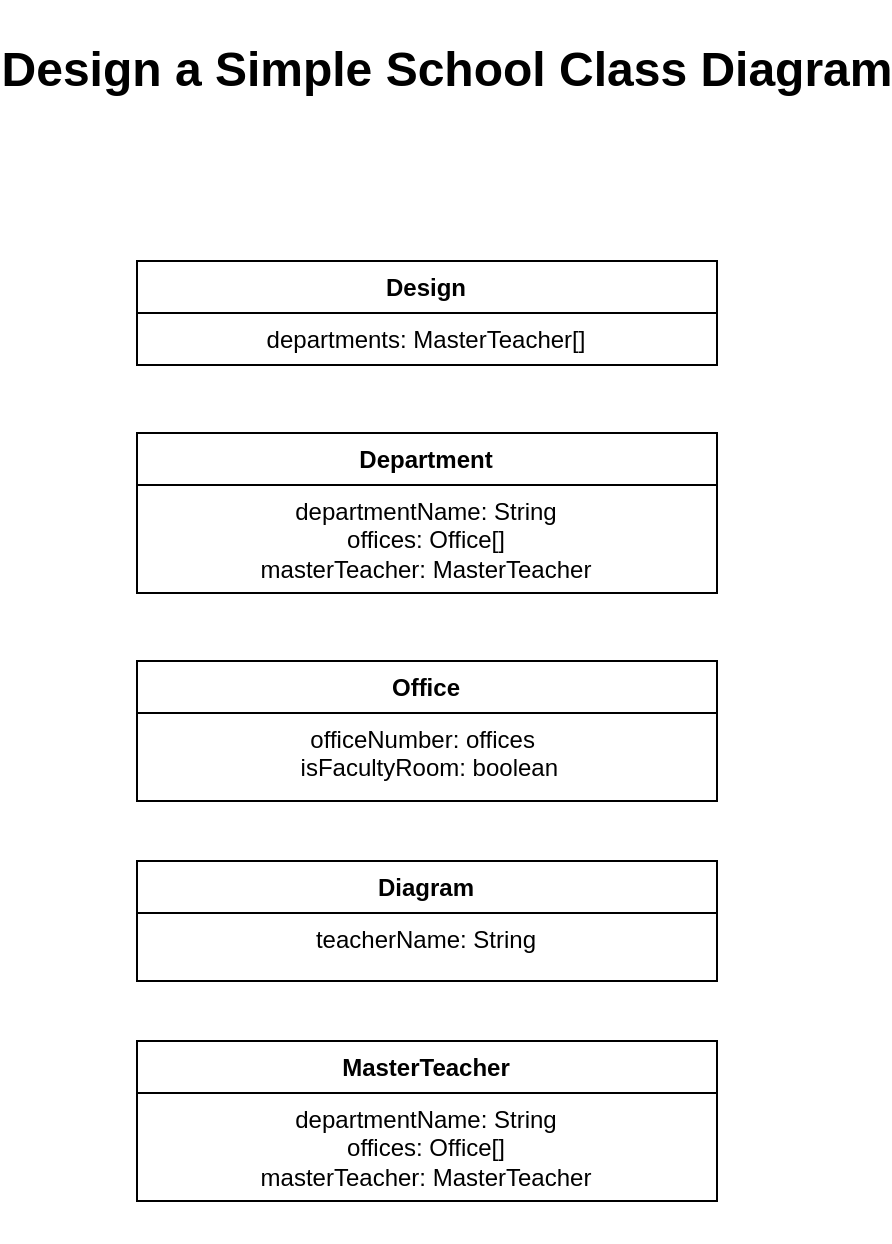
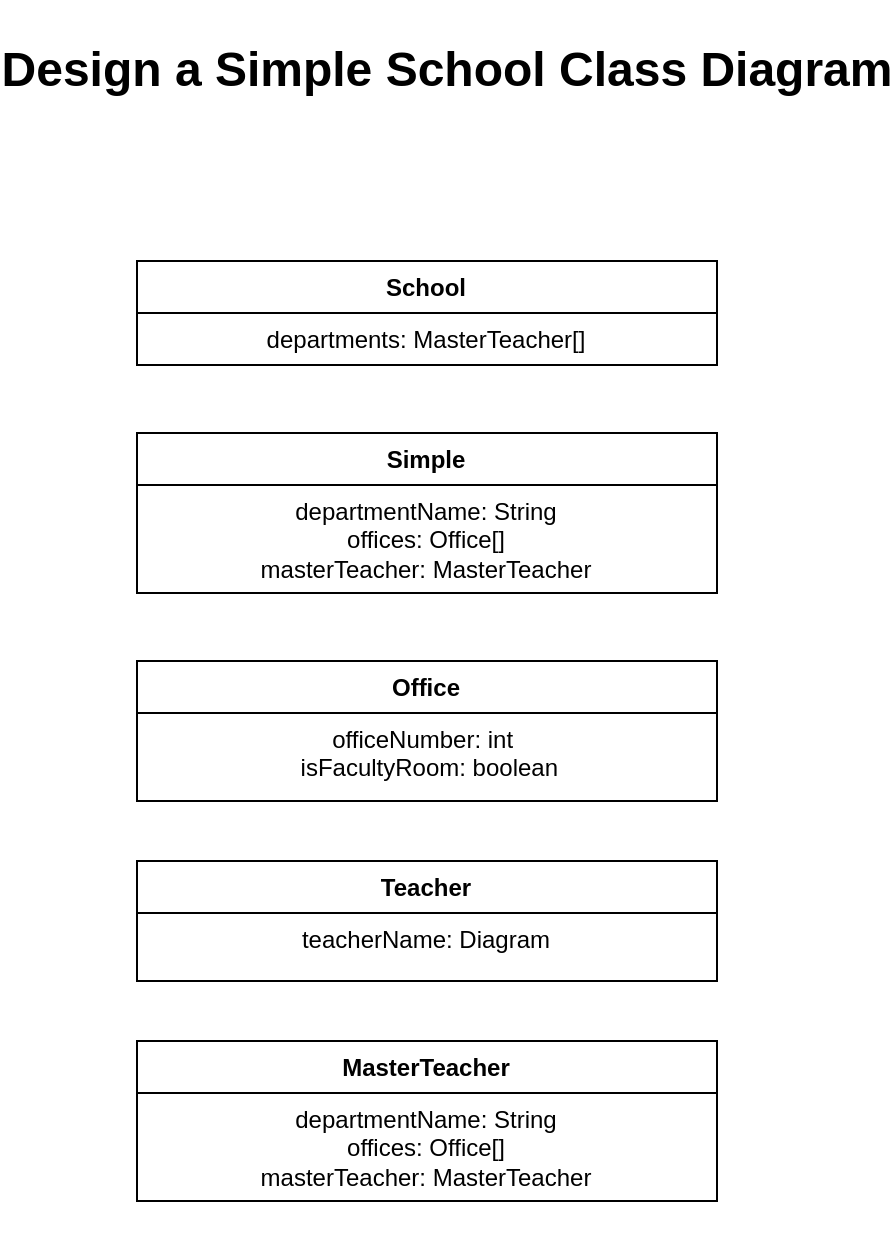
(427, 289) -> (427, 289)
(427, 461) -> (427, 461)
(427, 756) -> (427, 756)
(427, 889) -> (427, 889)
(427, 941) -> (427, 941)
